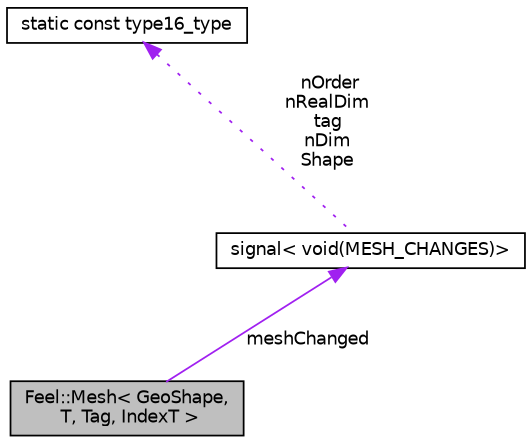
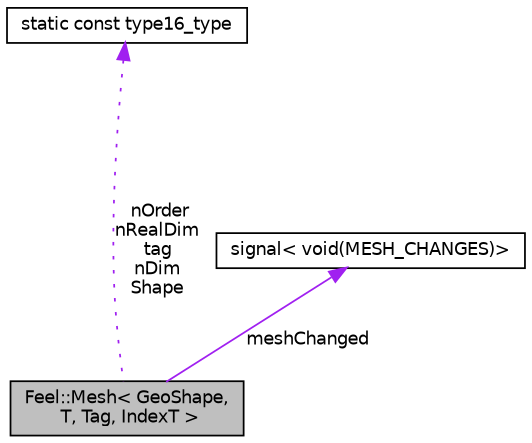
(255, 144) -> (114, 221)
